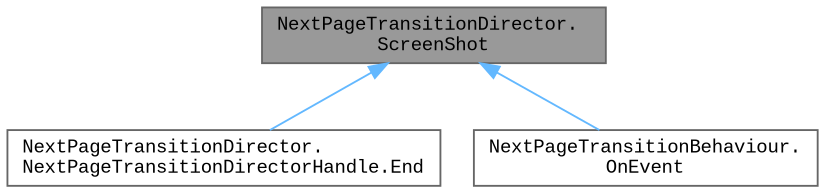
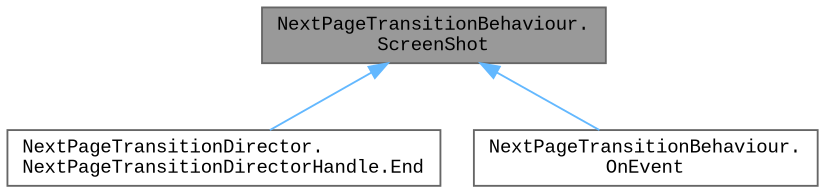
(434, 35) -> (434, 35)
